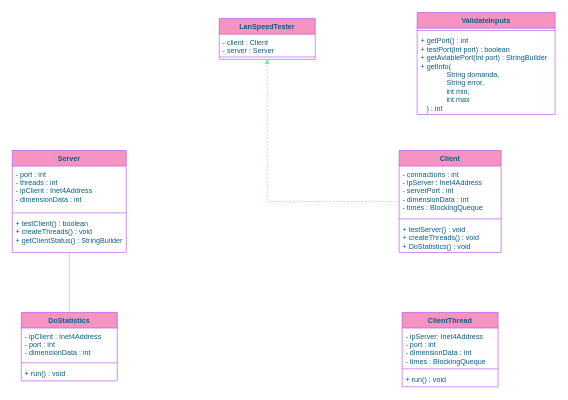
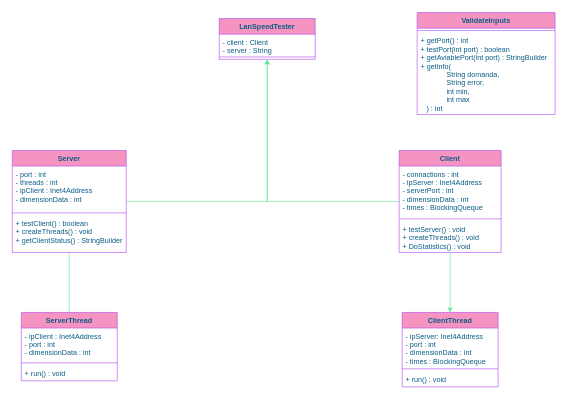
(249, 42) -> (249, 42)
none -> (196, 201)
(333, 201) -> (333, 201)
none -> (450, 306)
(69, 320) -> (69, 320)
